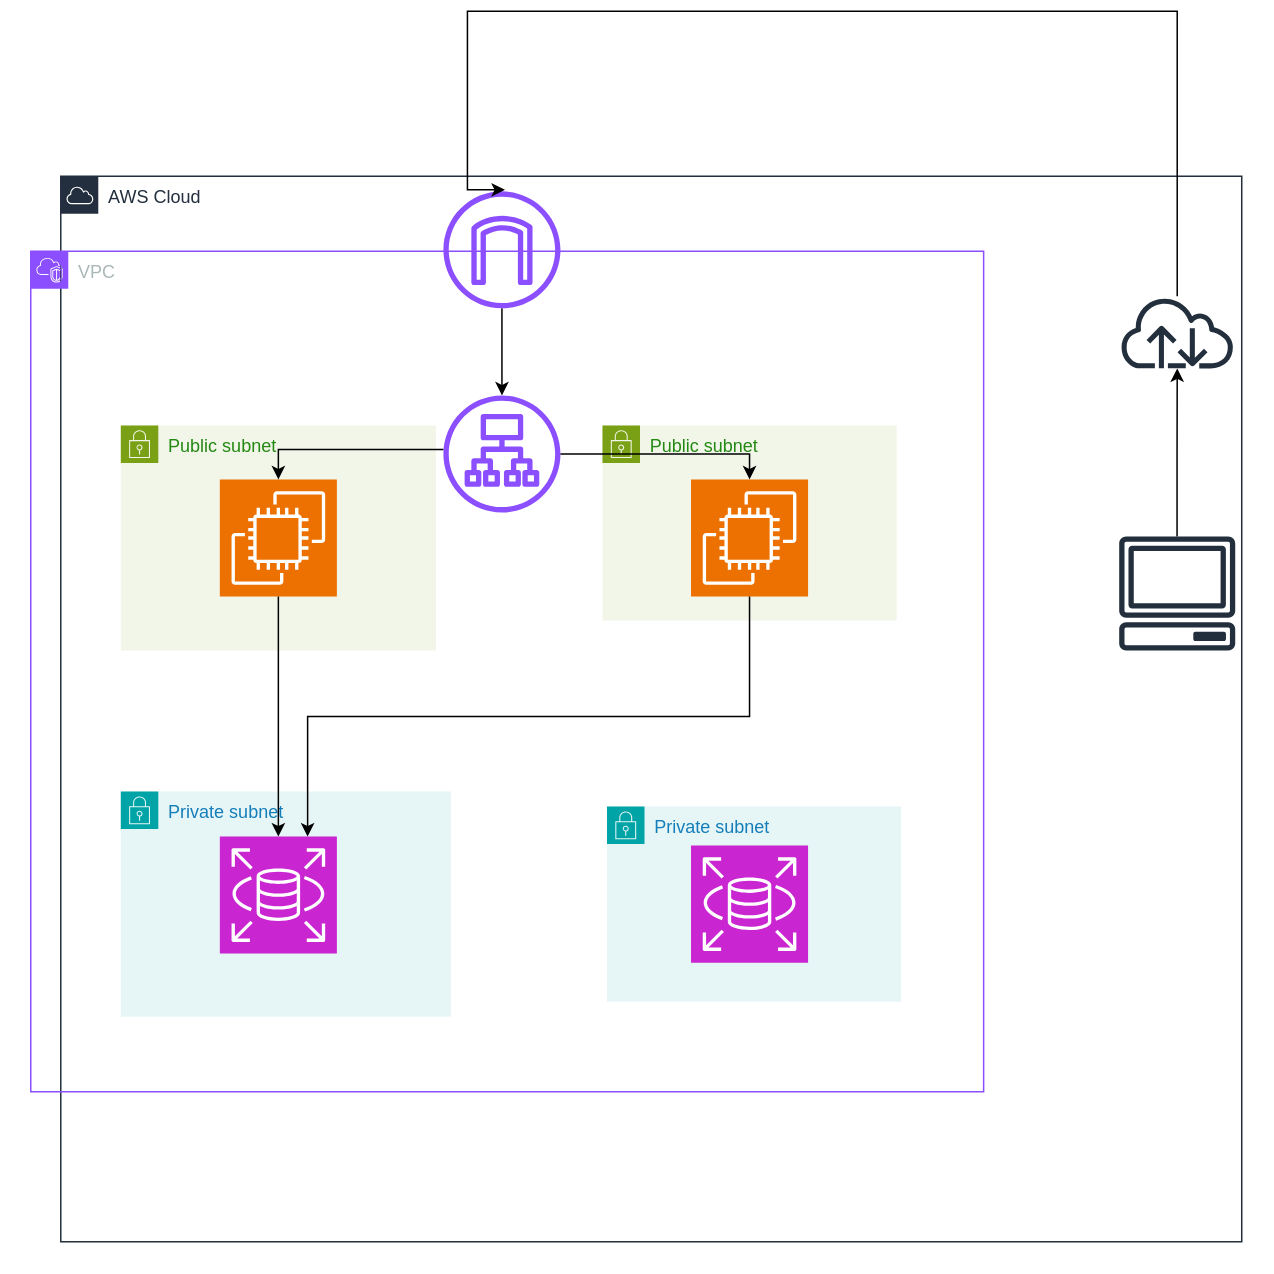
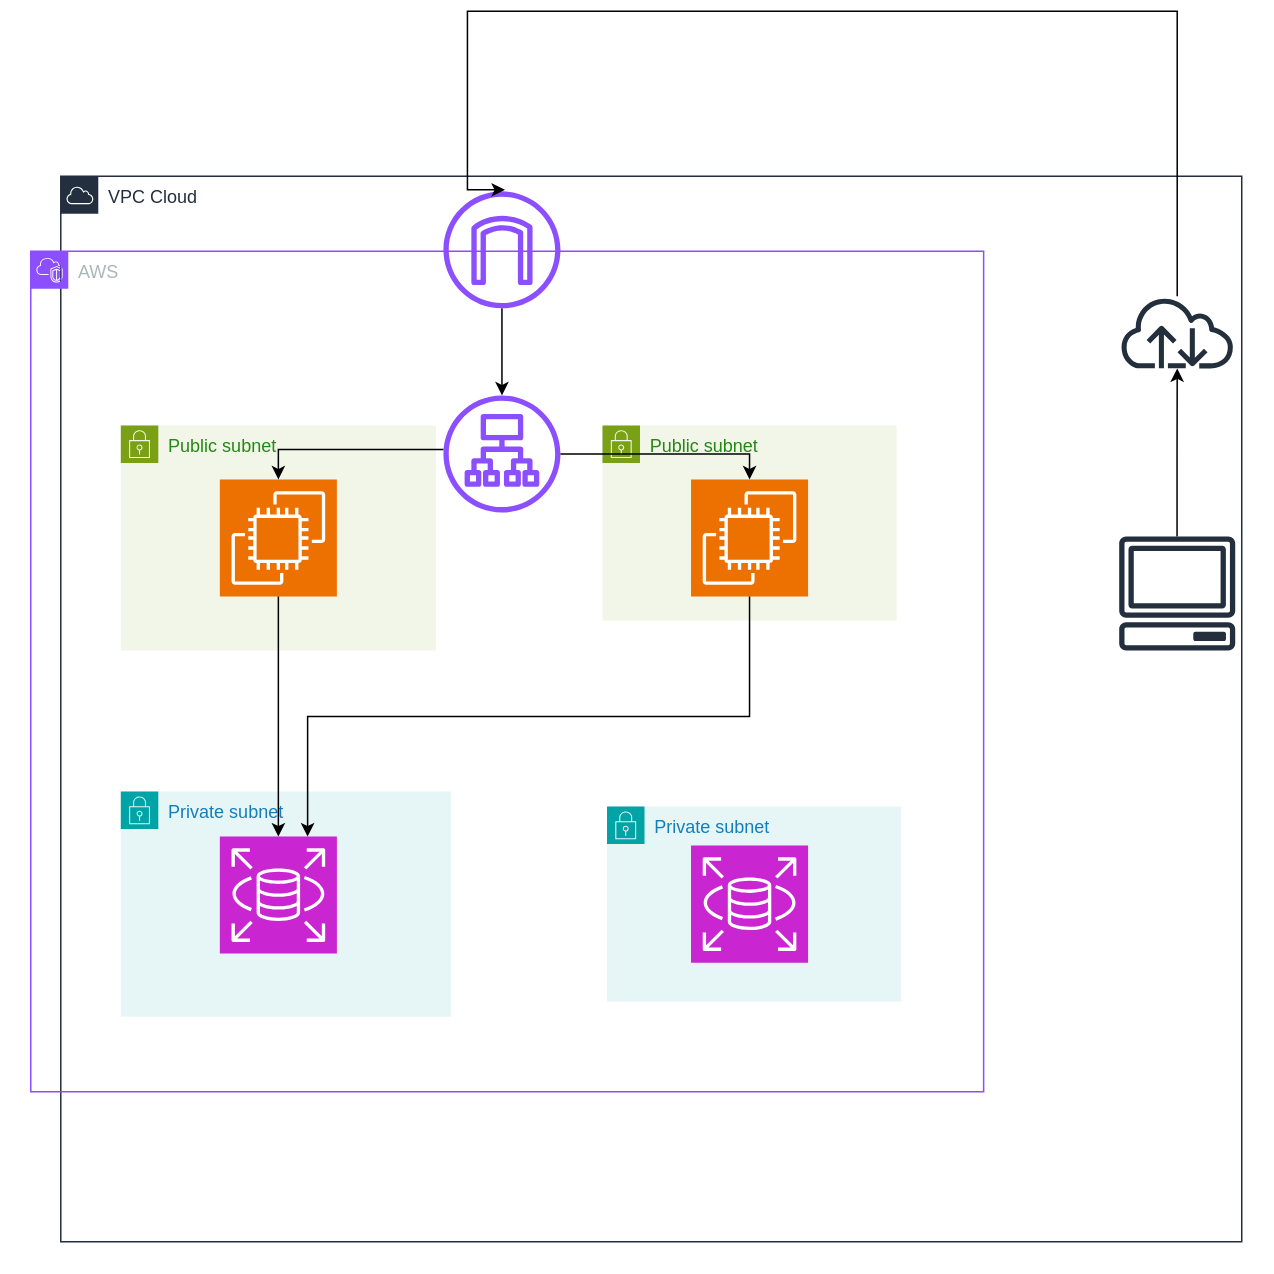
(149, 198) -> (149, 198)
(94, 273) -> (94, 273)
